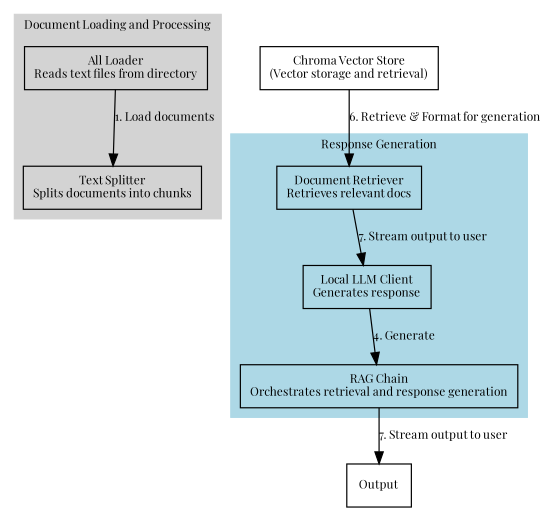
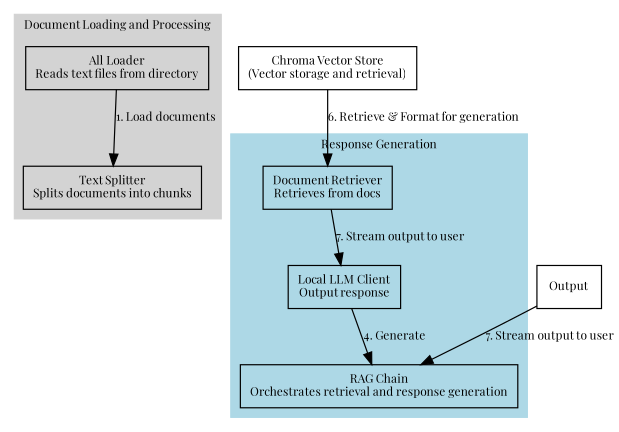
(349, 188) -> (328, 188)
(367, 287) -> (344, 287)
(379, 430) -> (485, 333)
